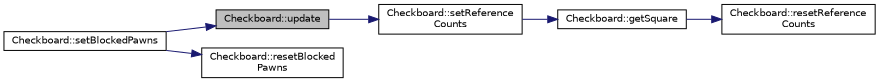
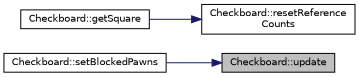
(450, 19) -> none
(272, 63) -> none
